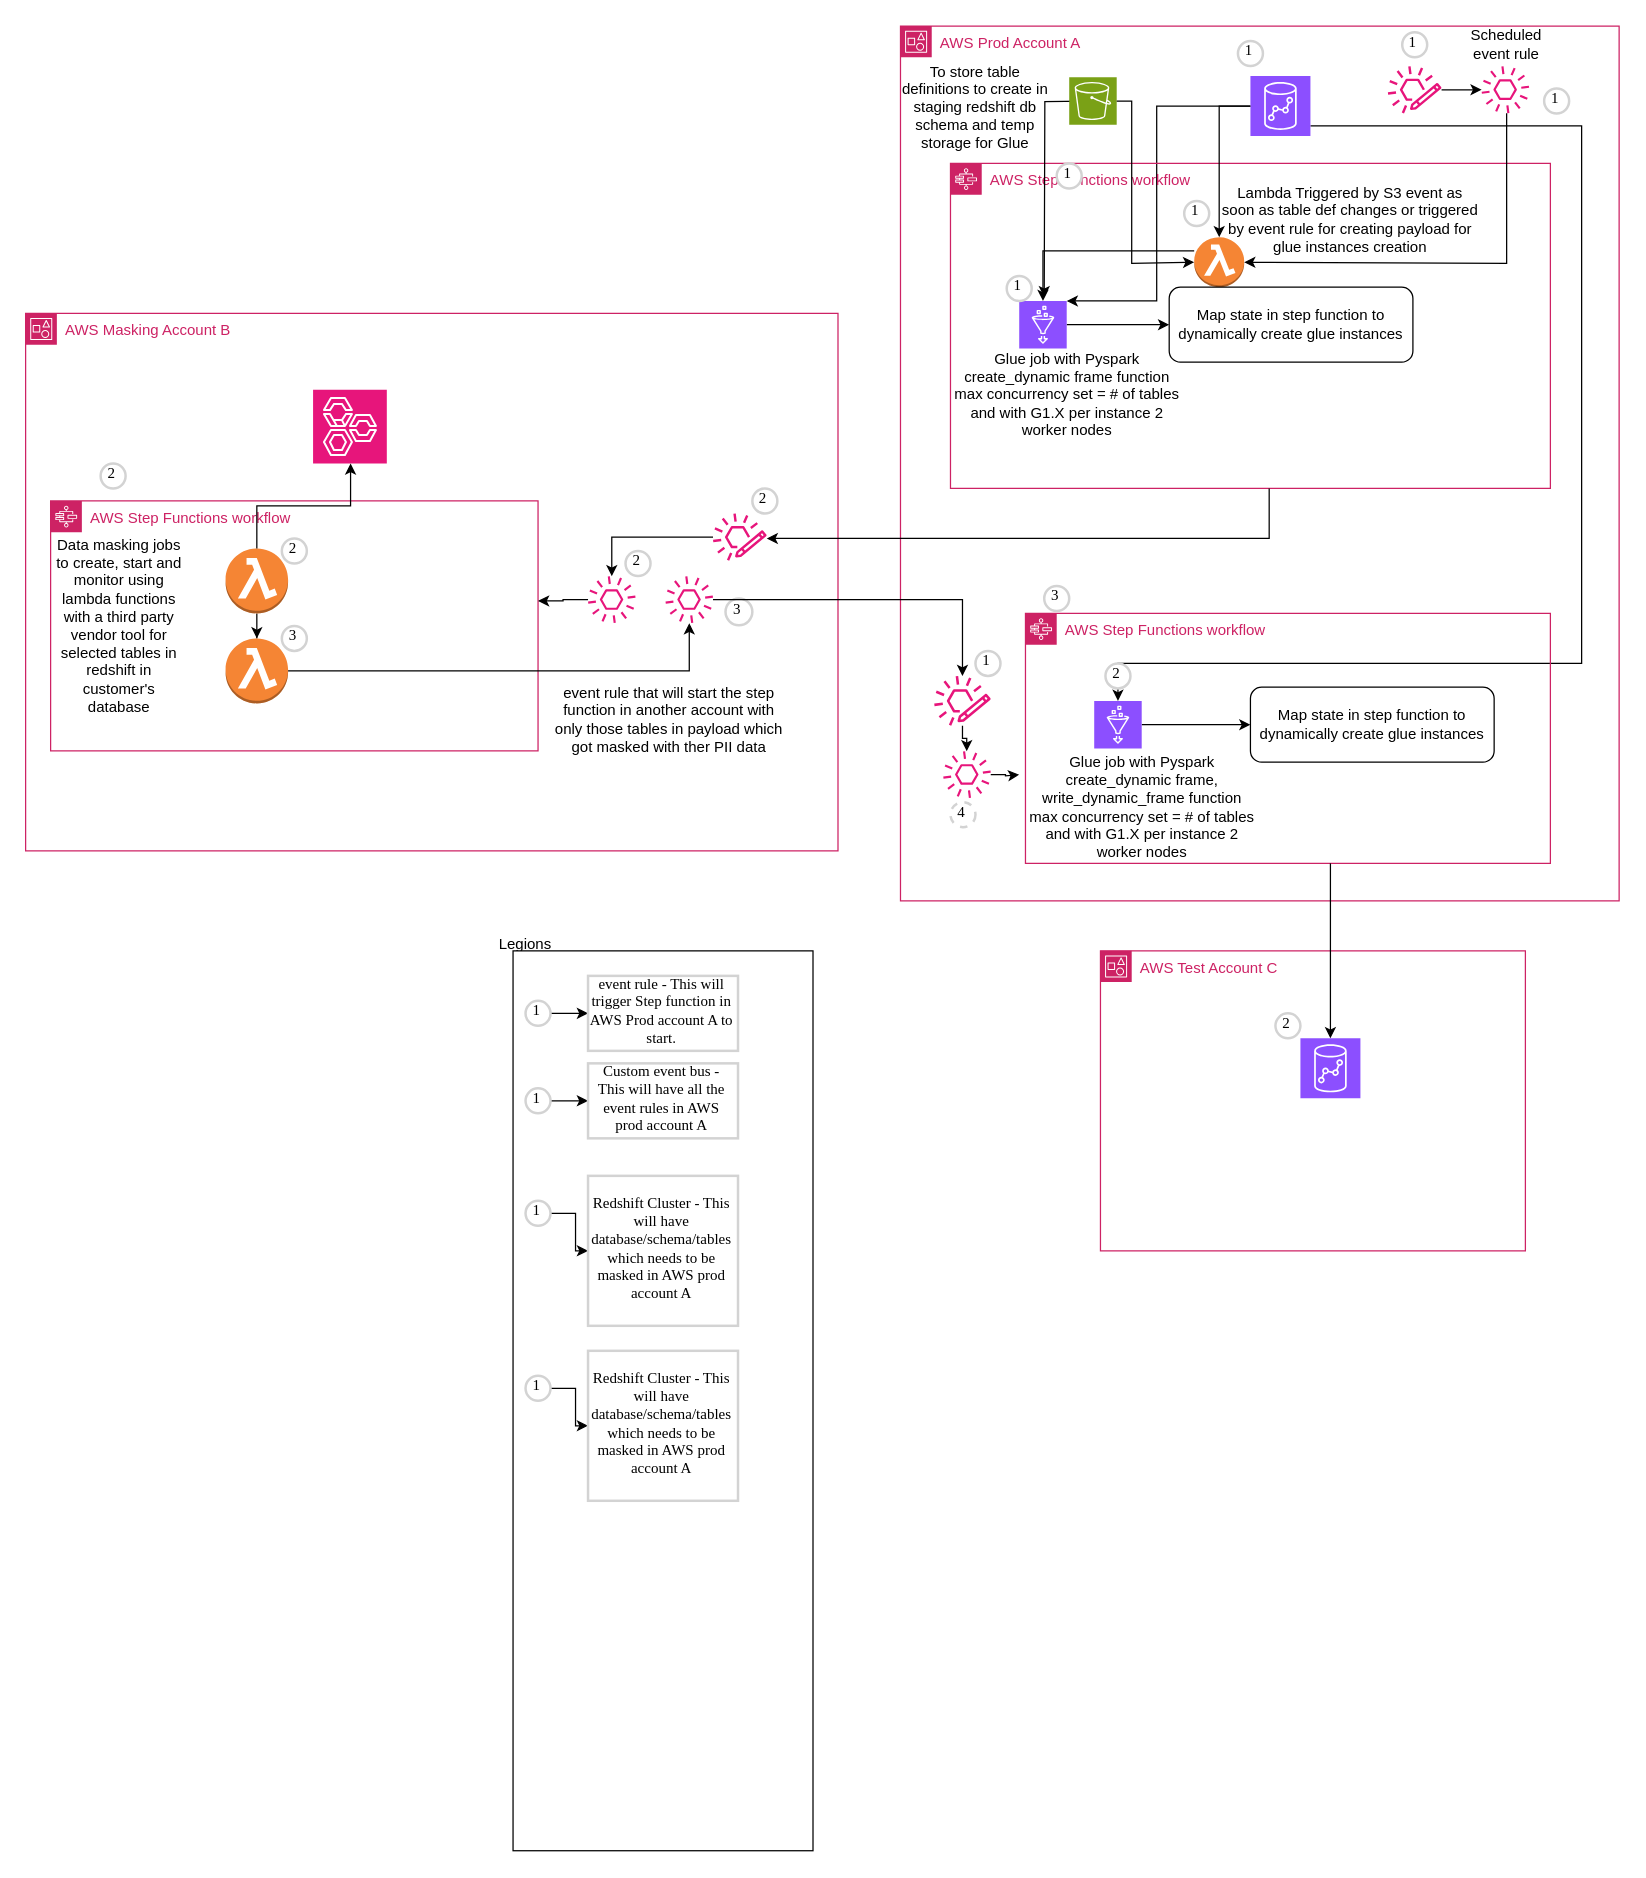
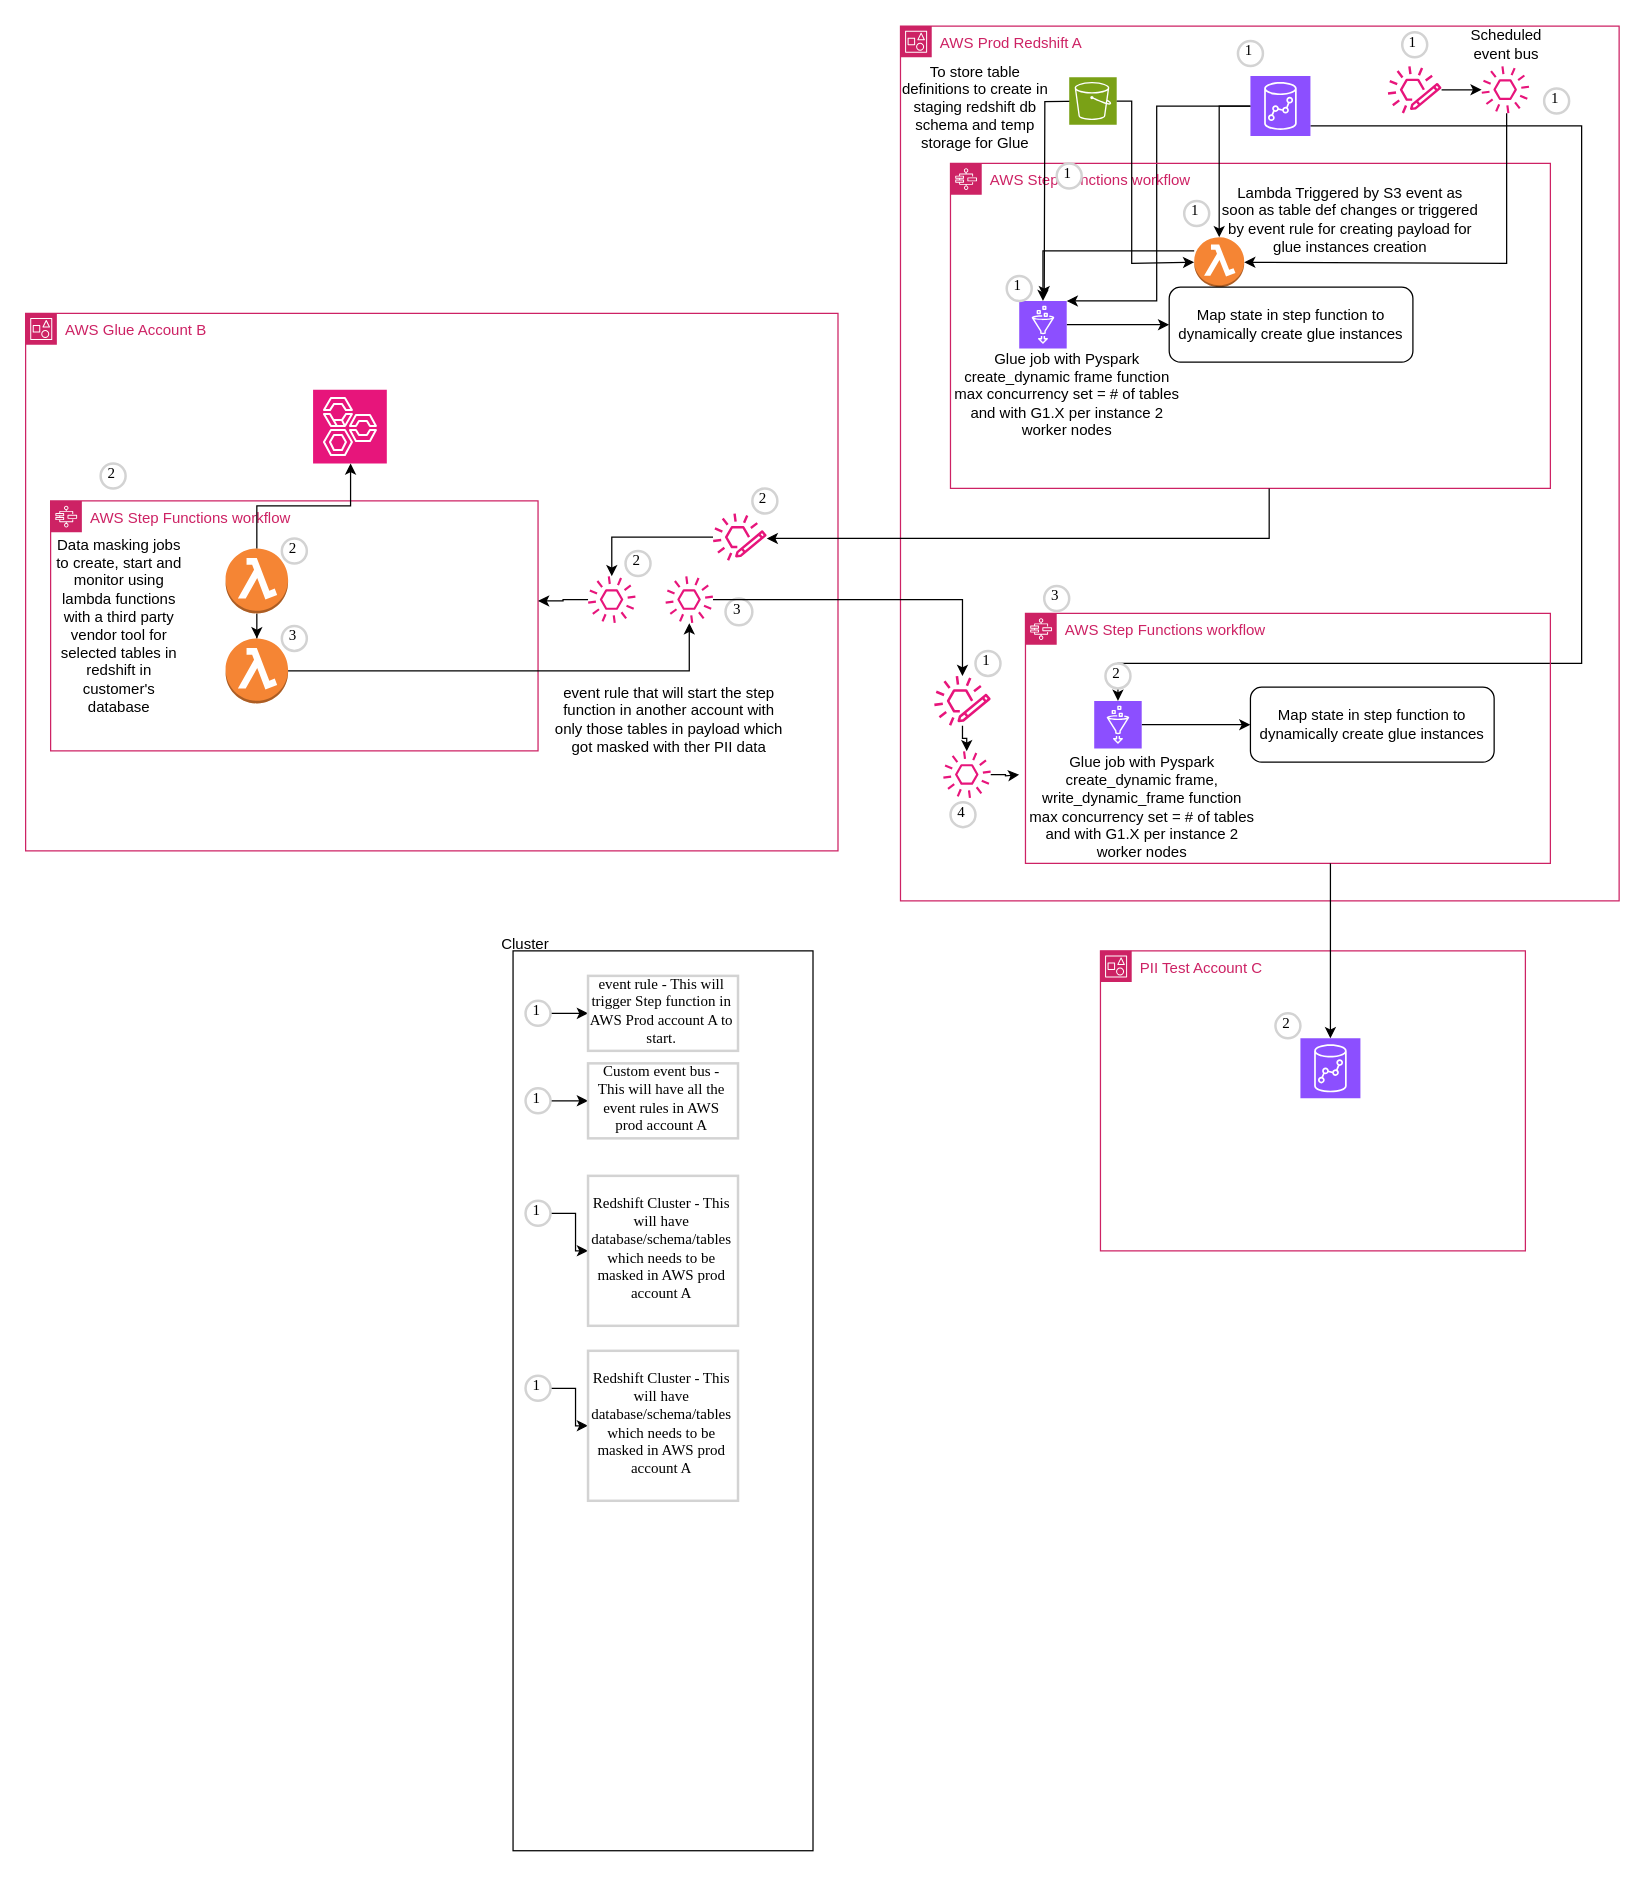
(1010, 43) -> (1013, 43)
(1507, 44) -> (1507, 44)
(146, 331) -> (133, 331)
(963, 814) -> (963, 814)
(526, 944) -> (526, 944)
(1210, 968) -> (1210, 968)
